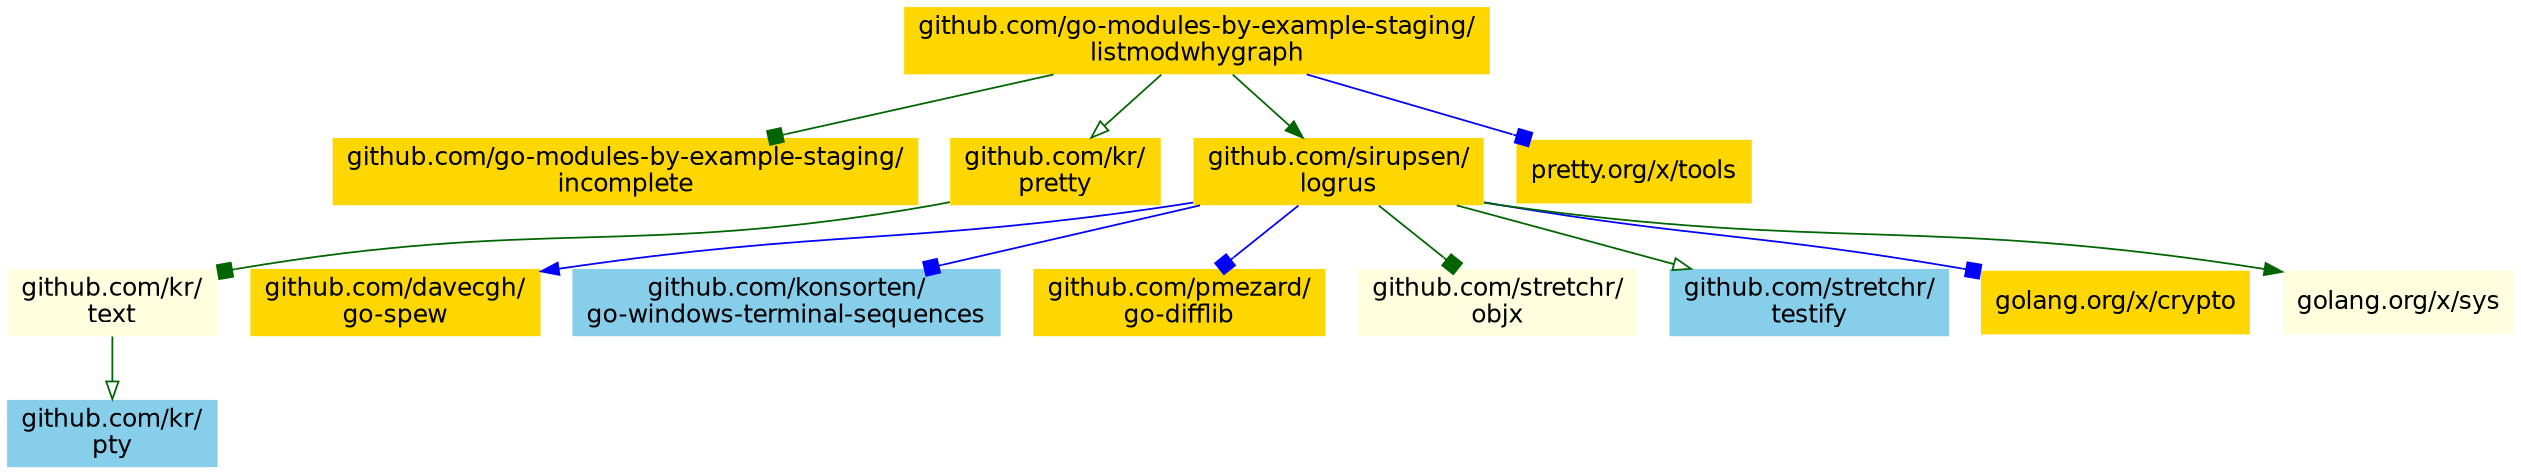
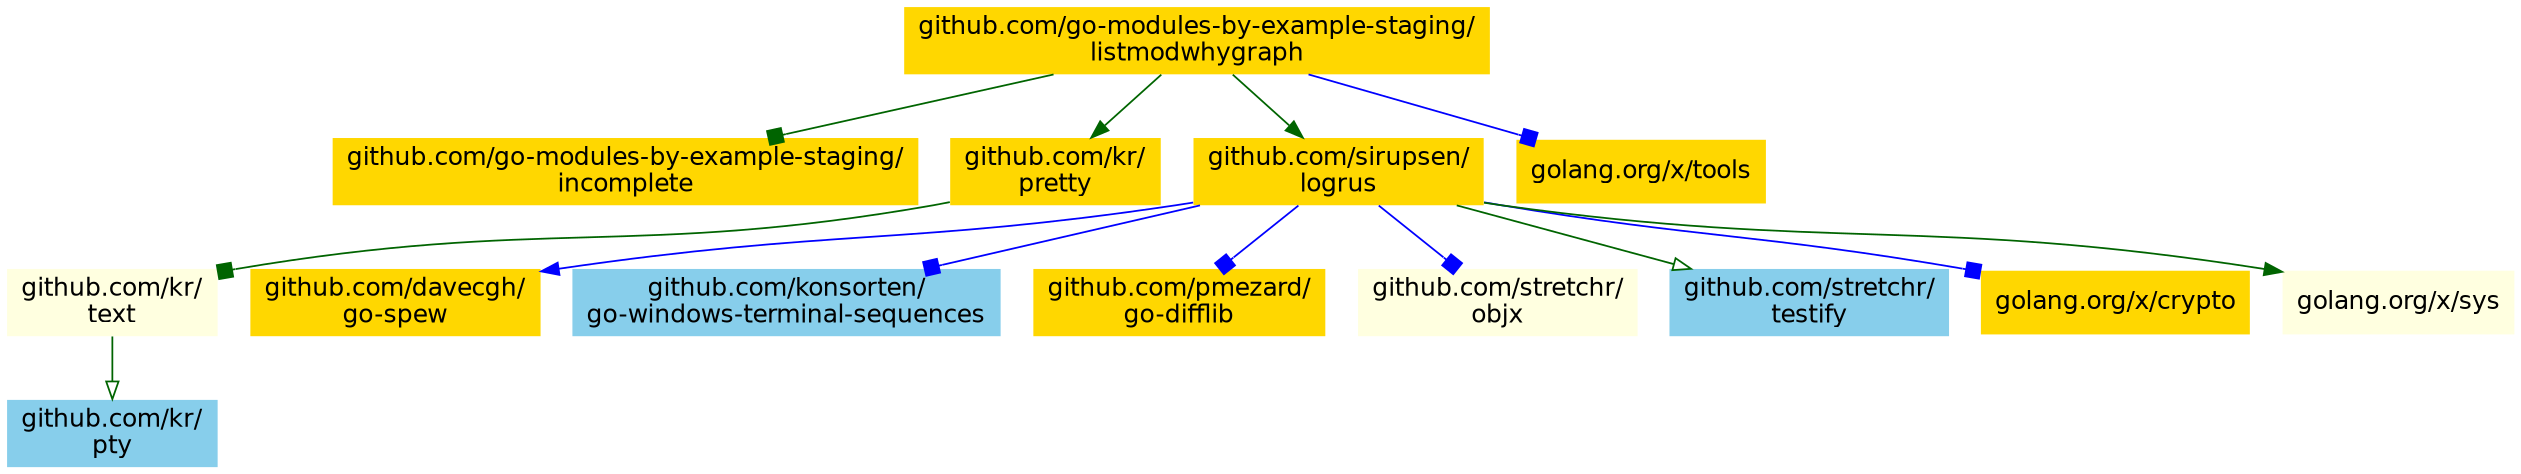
(1133, 100) -> (1133, 100)
(1634, 172) -> (1641, 172)
(1411, 231) -> (1411, 231)
